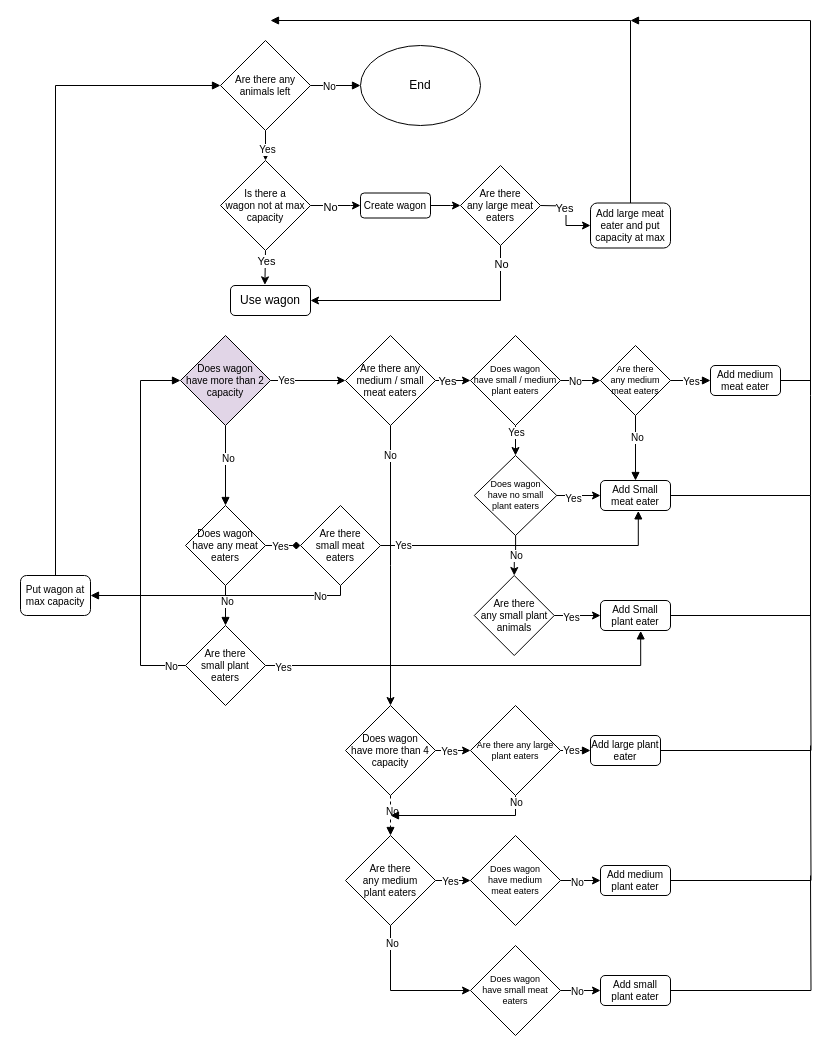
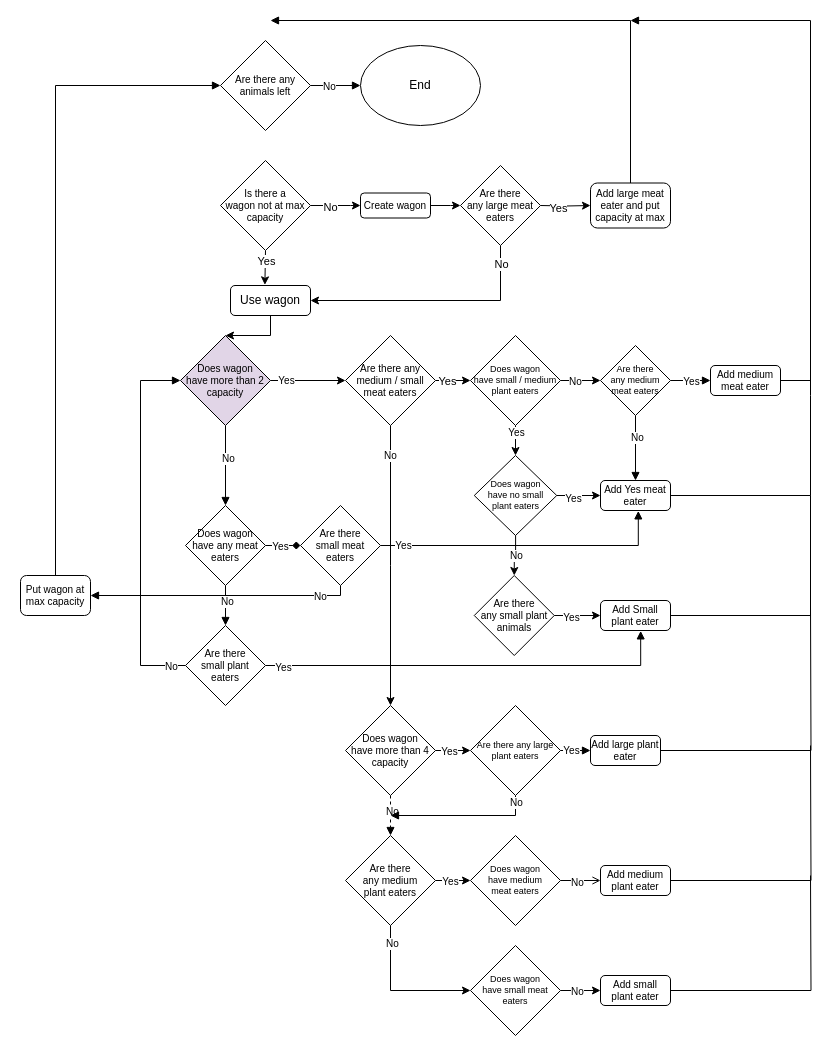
(266, 151) -> none
(631, 226) -> (631, 206)
none -> (261, 336)
(636, 496) -> (636, 496)
(592, 881) -> (594, 881)
